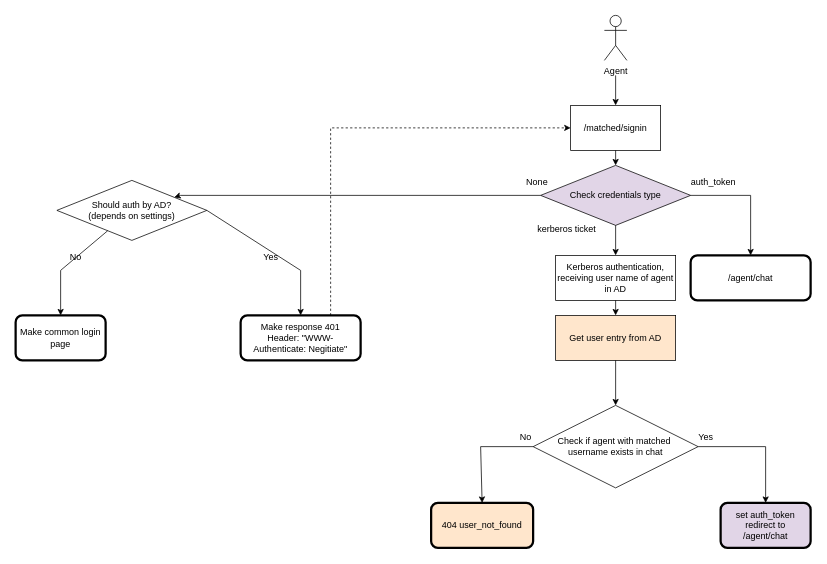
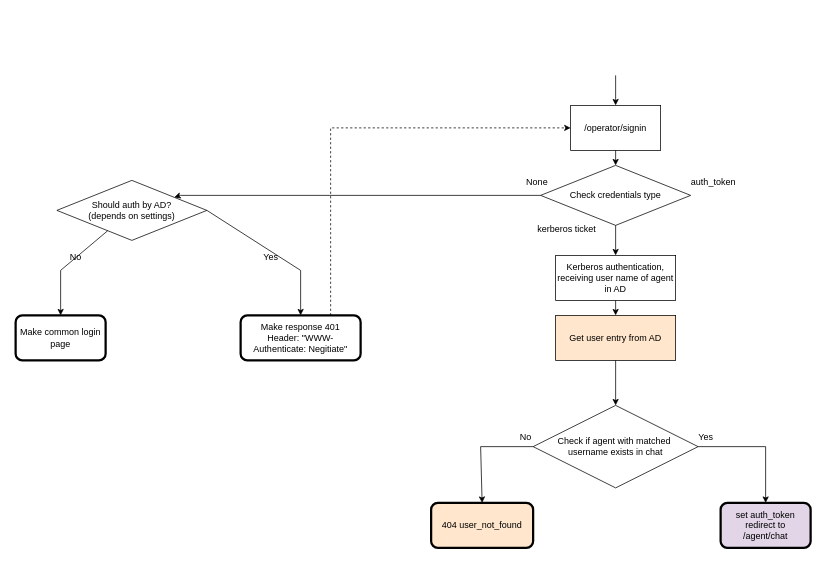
(615, 38) -> none
(615, 128) -> (615, 128)
(615, 195) -> (615, 195)
(747, 195) -> none
(750, 278) -> none
